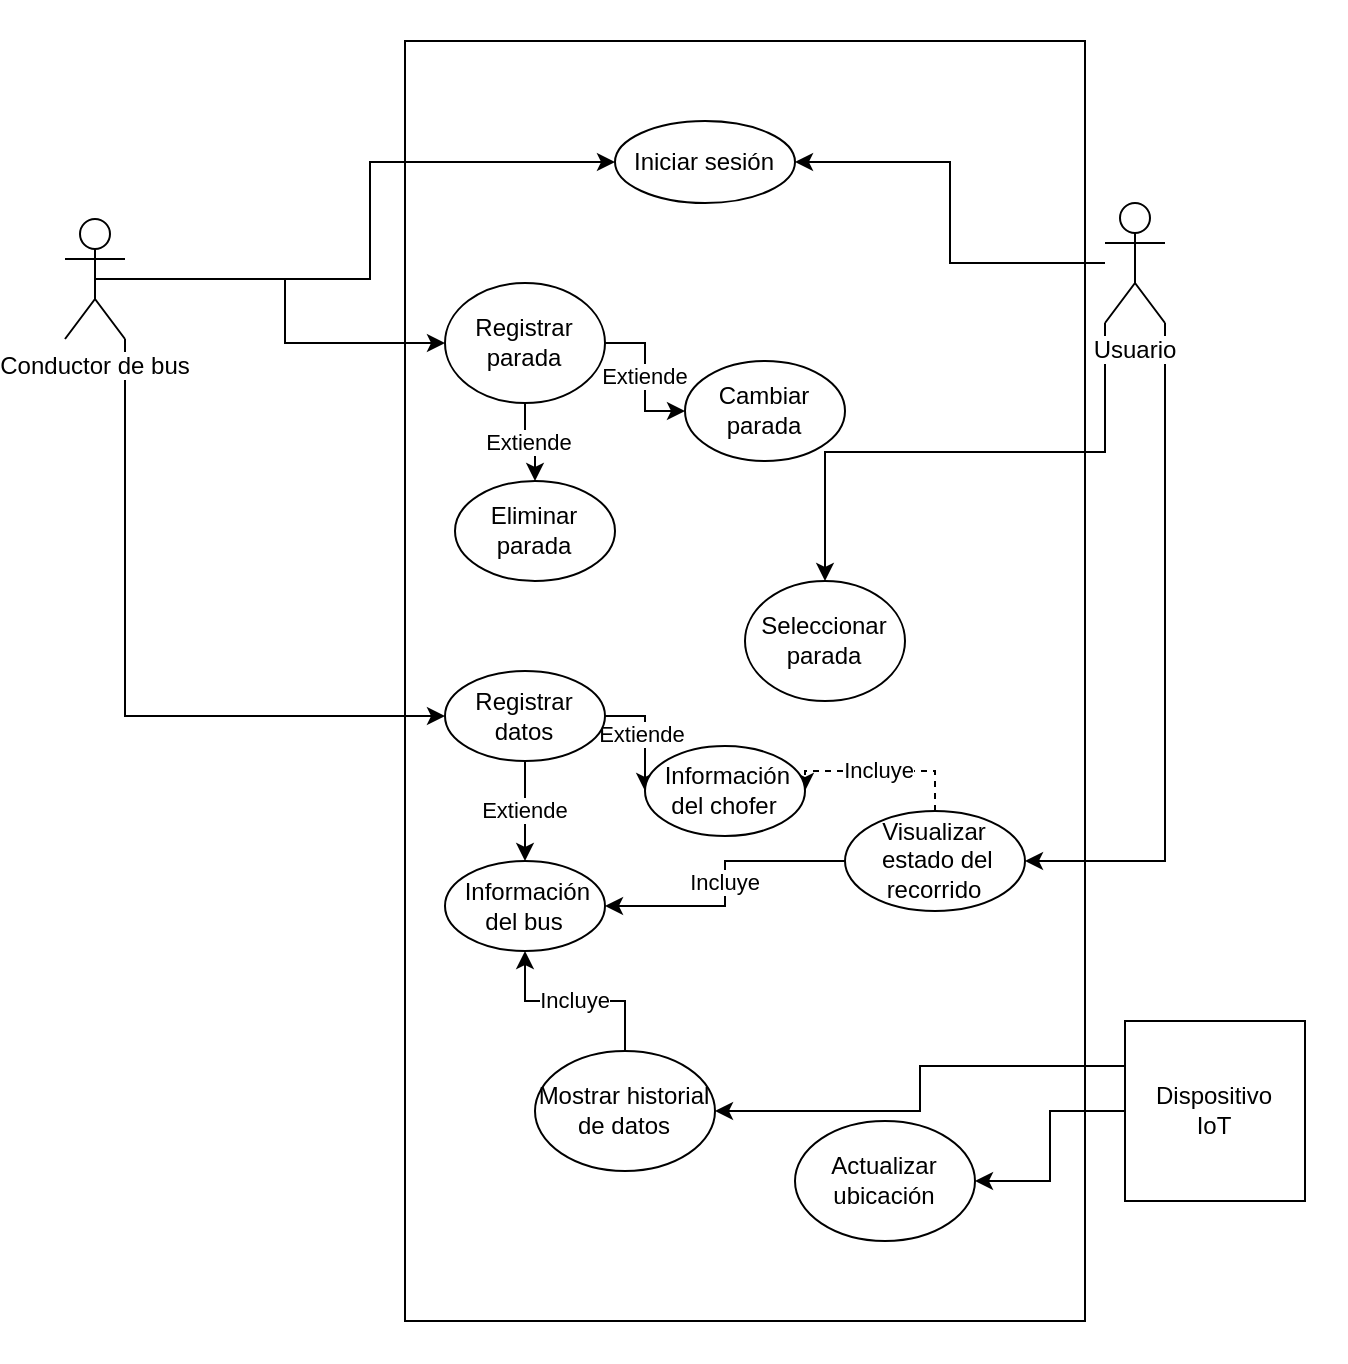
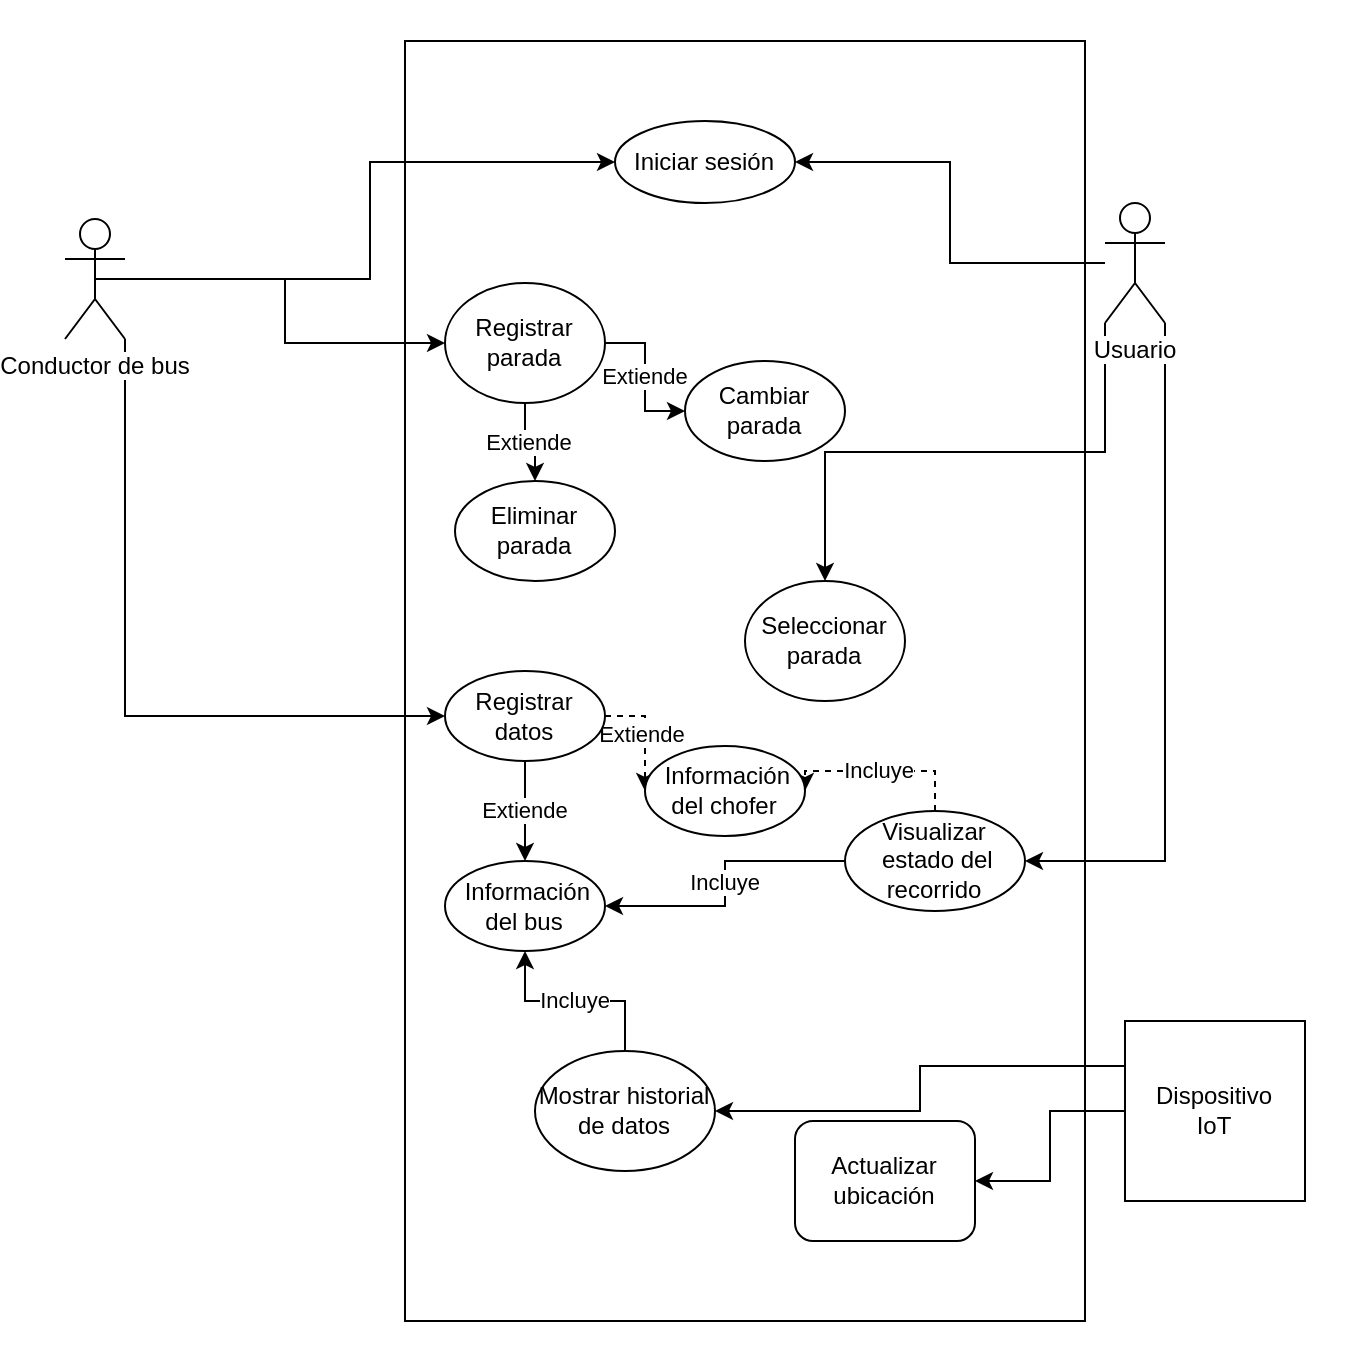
(630, 716) -> (630, 716)
(885, 1181) -> (885, 1181)
